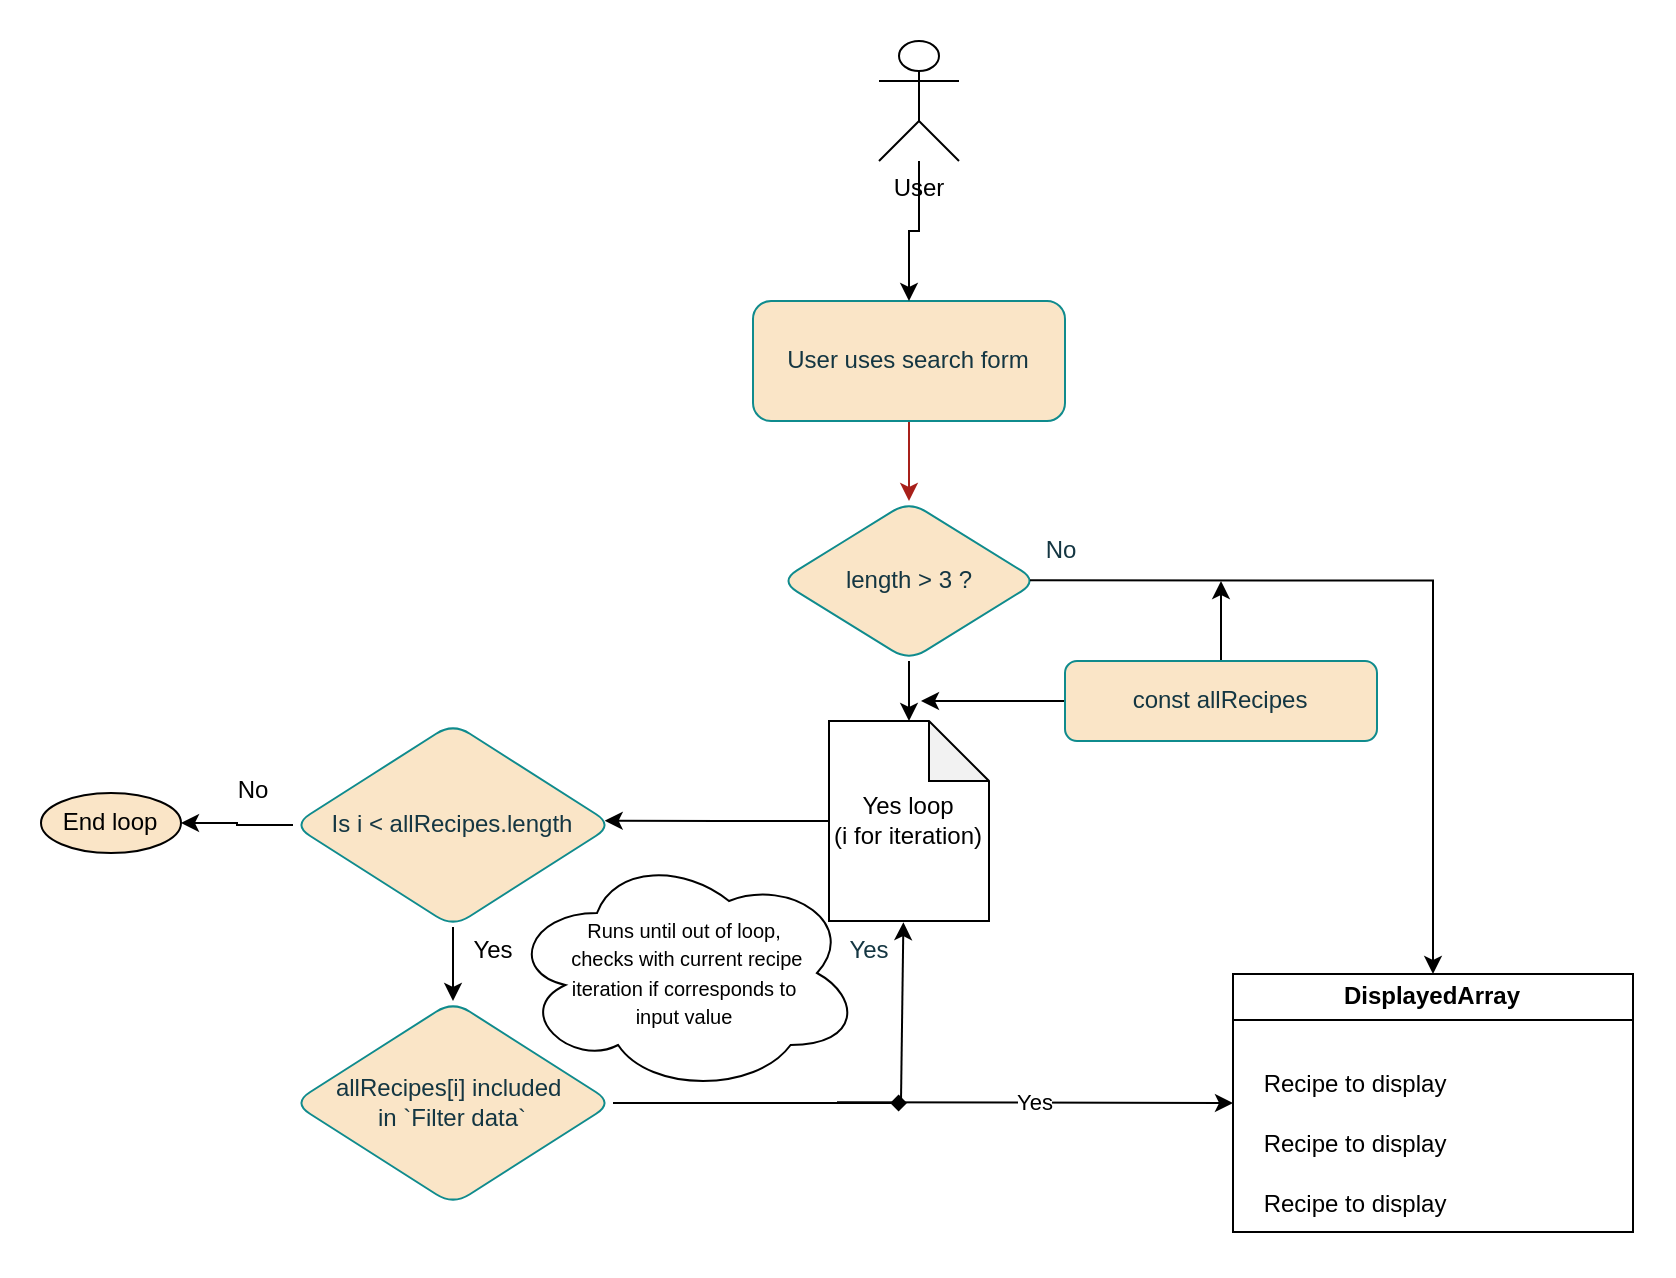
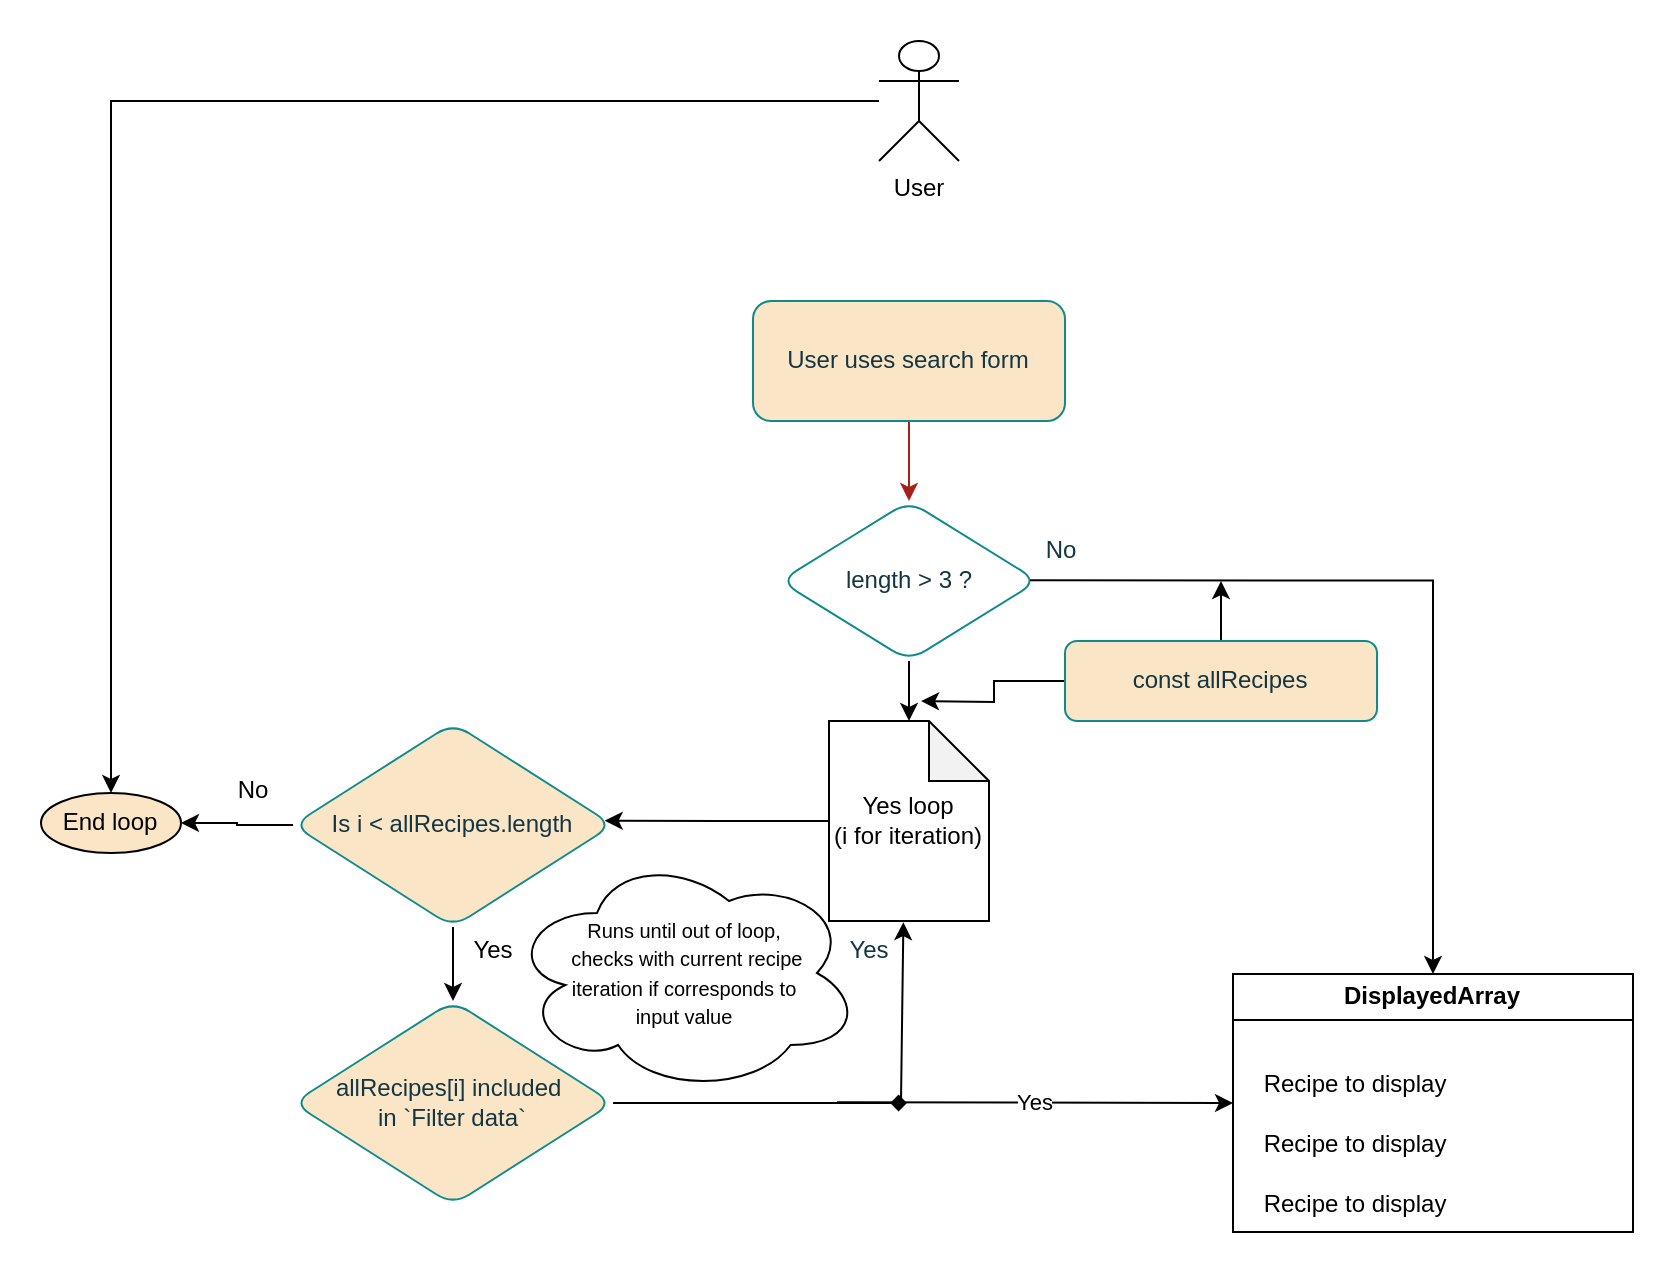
(919, 229) -> (156, 101)
(909, 581) -> (909, 581)
(1221, 701) -> (1221, 681)
